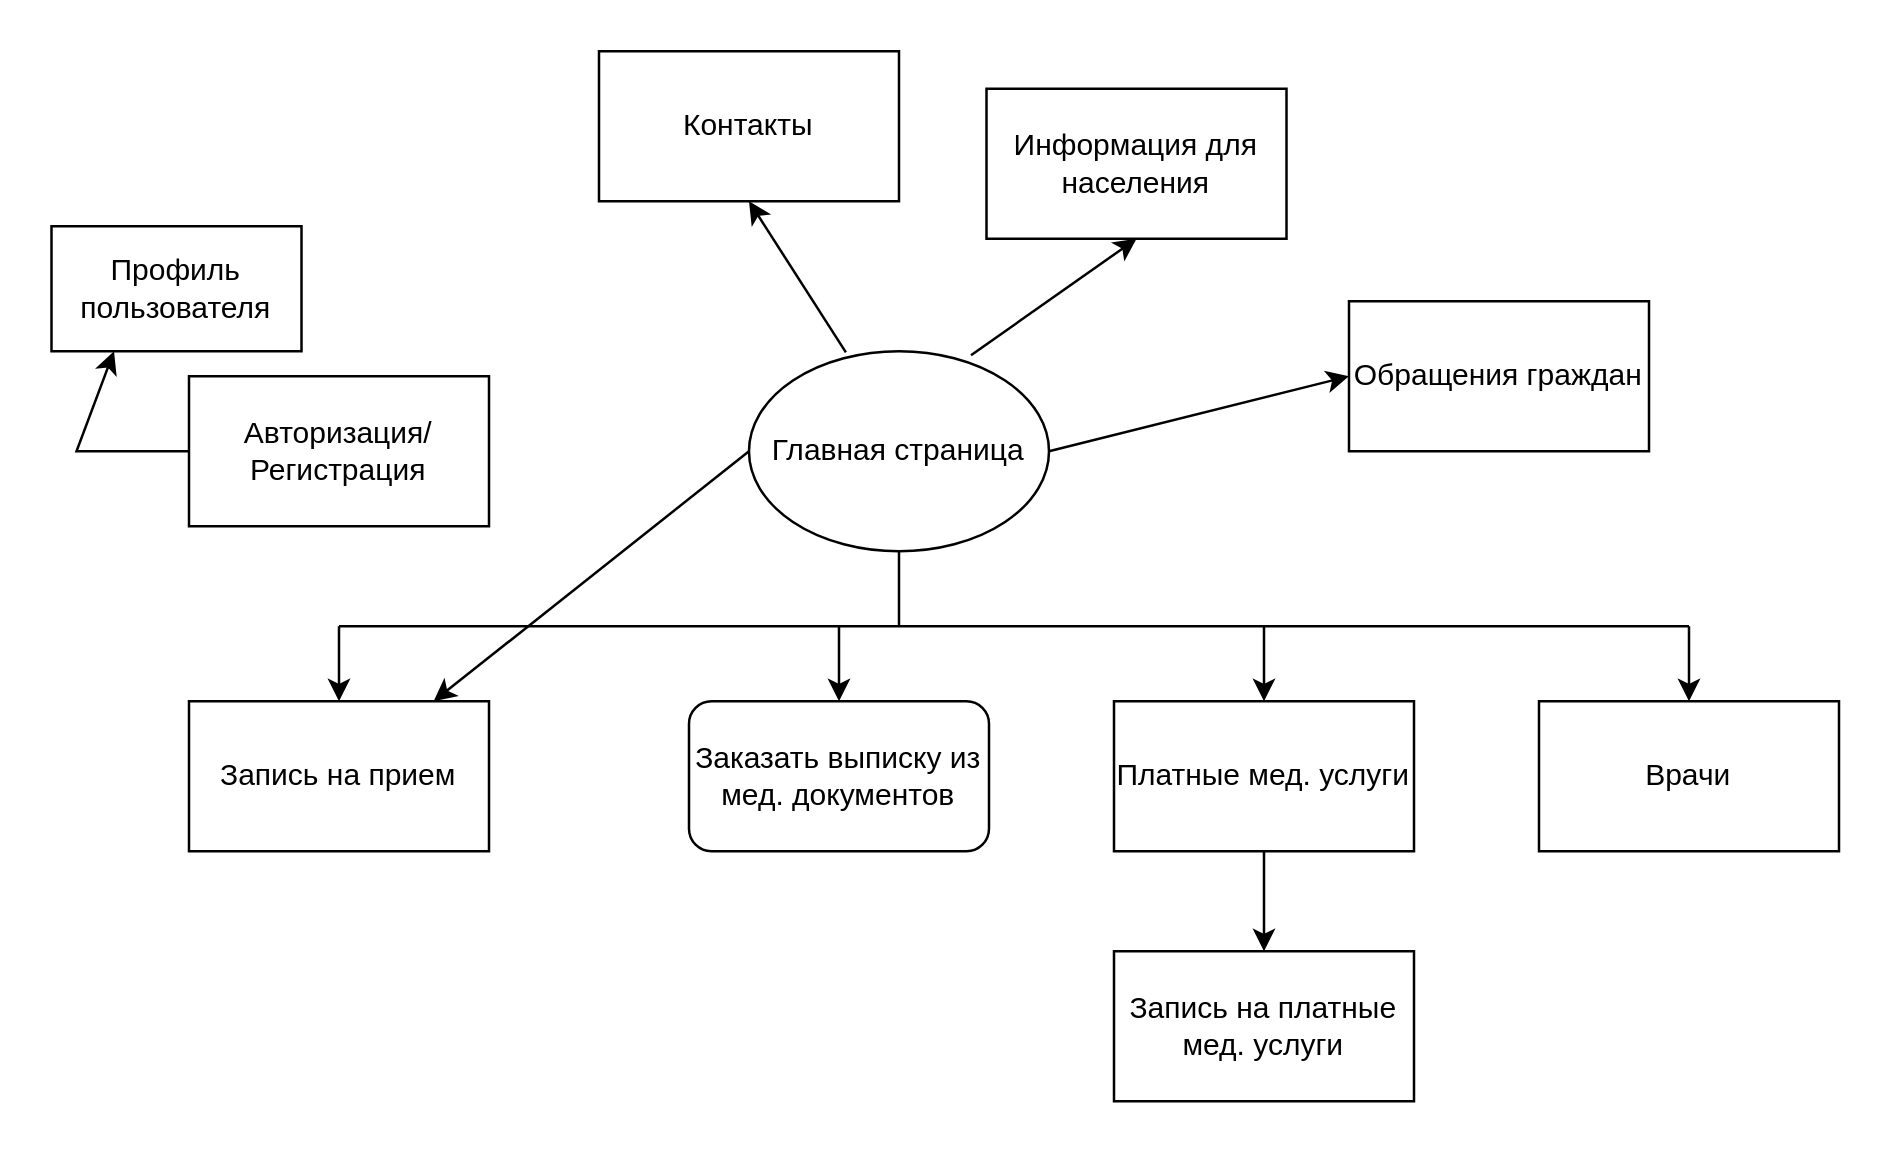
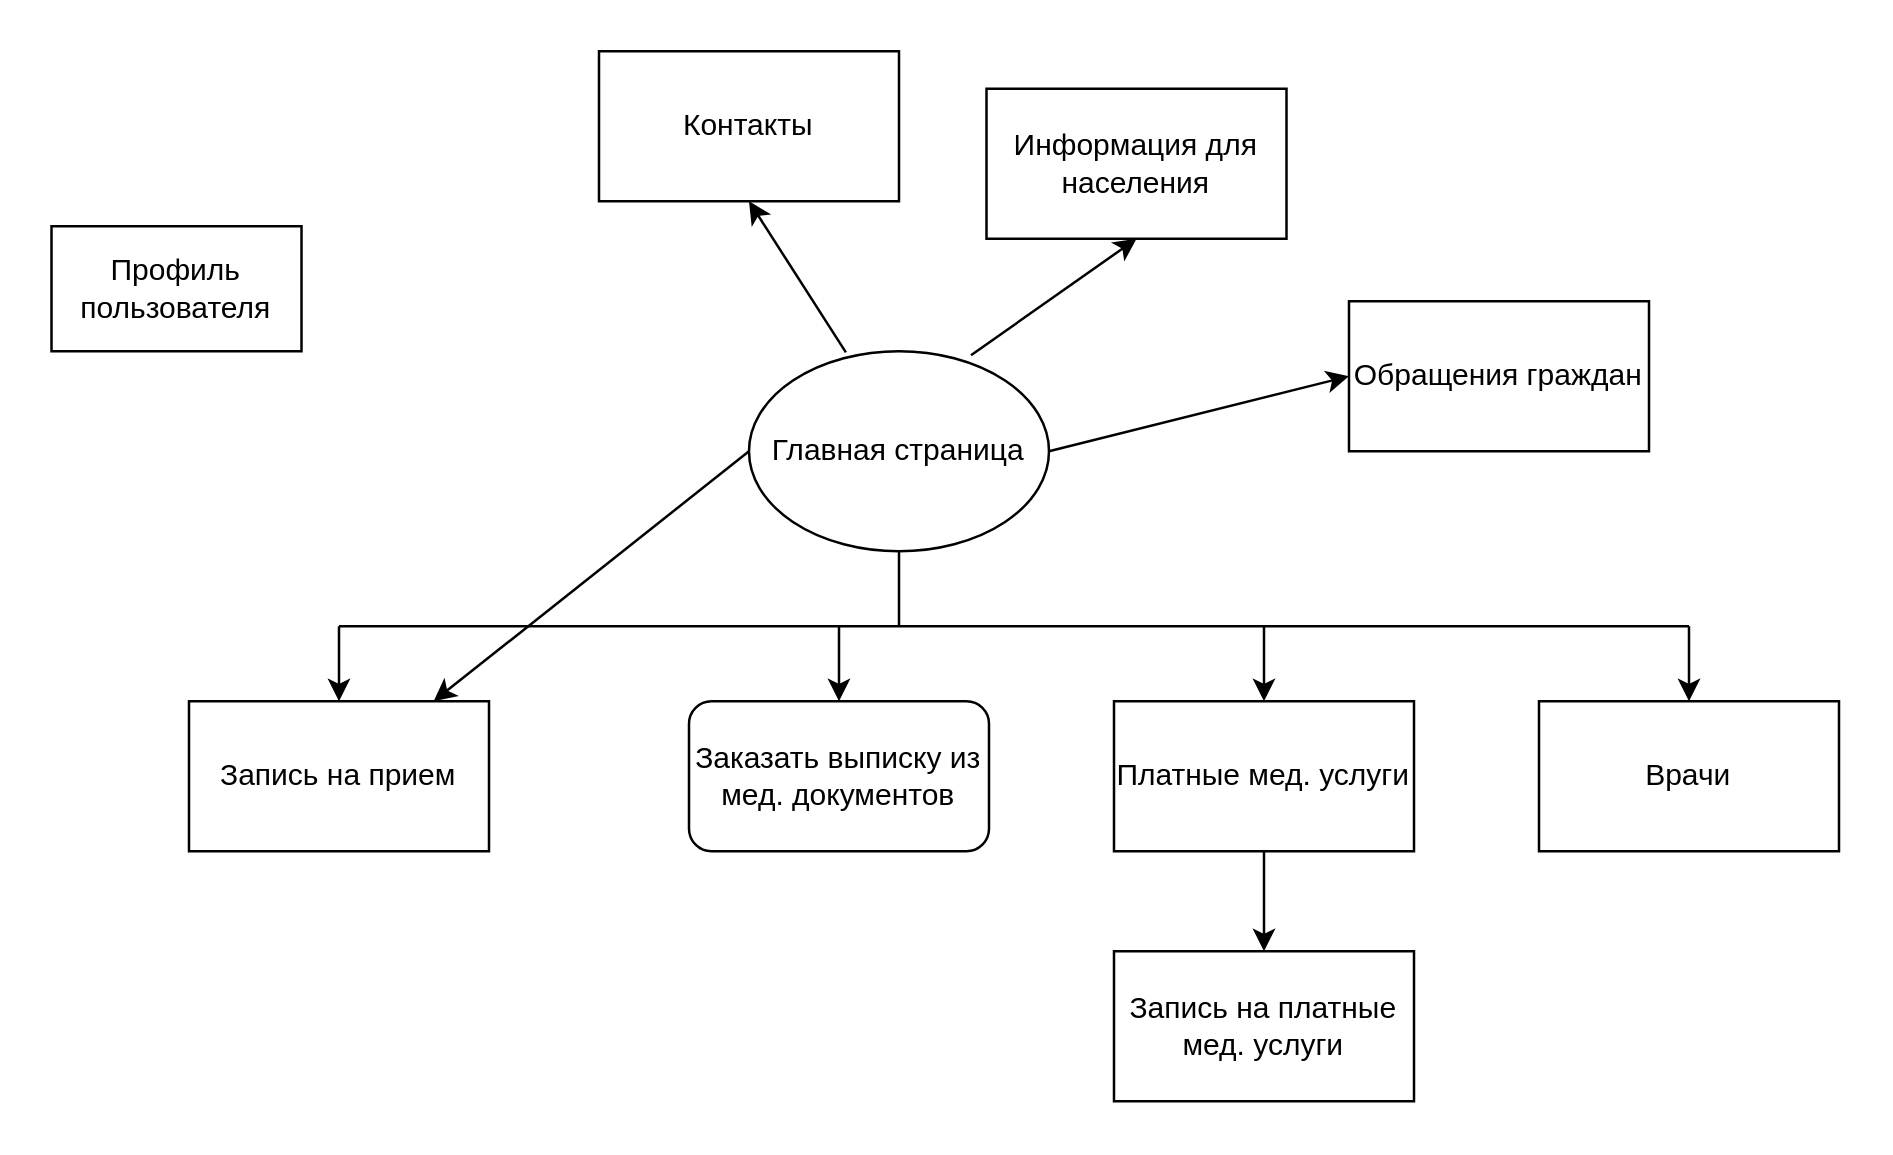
(87, 451) -> none
(339, 451) -> none
